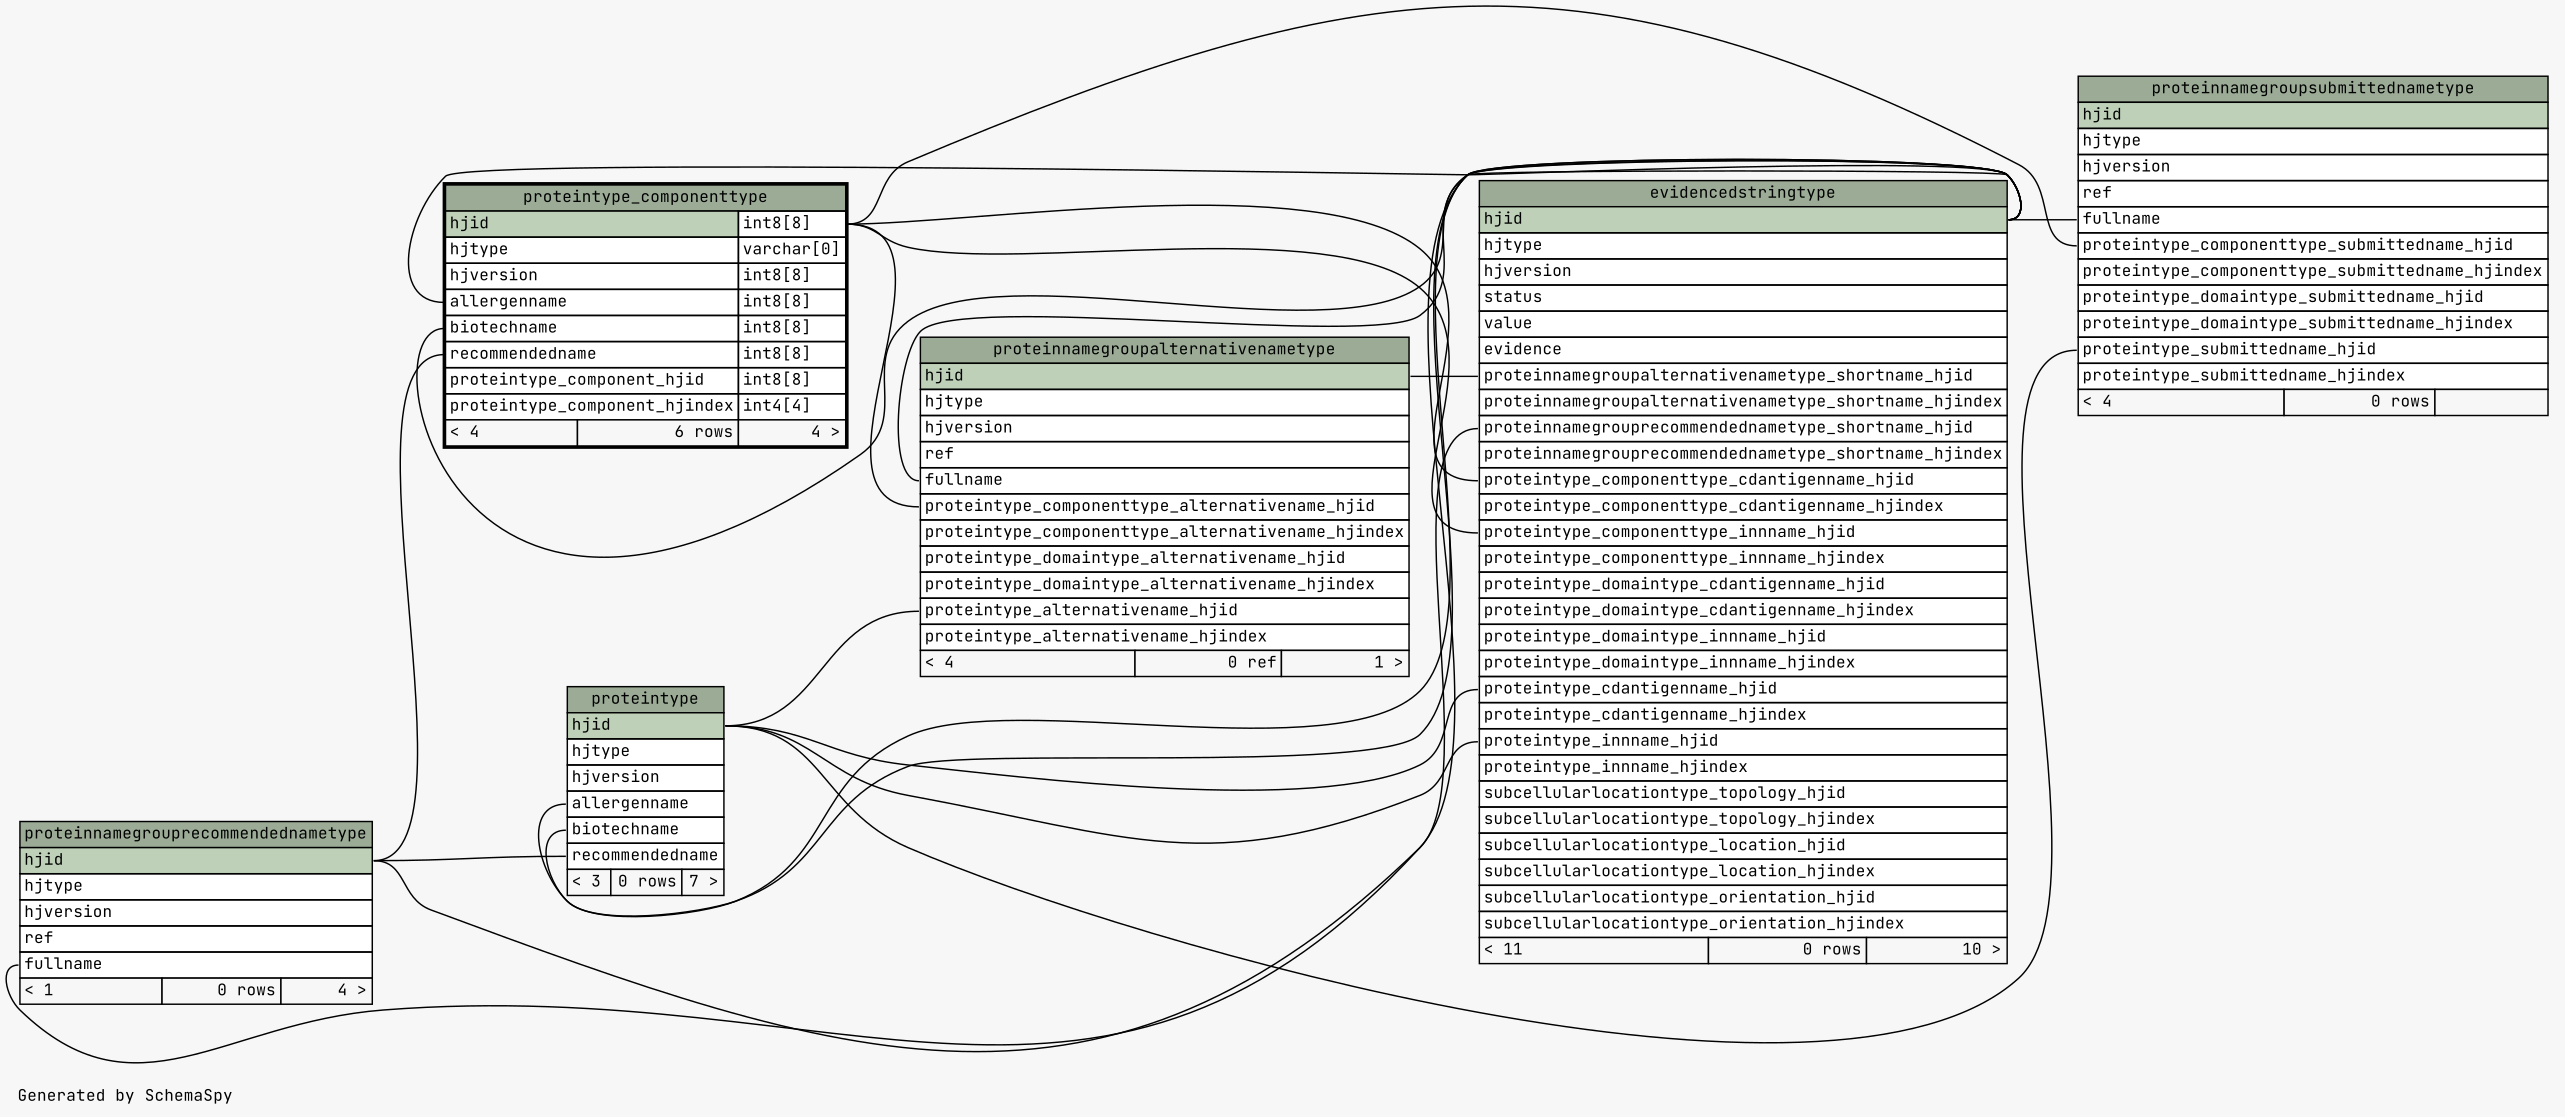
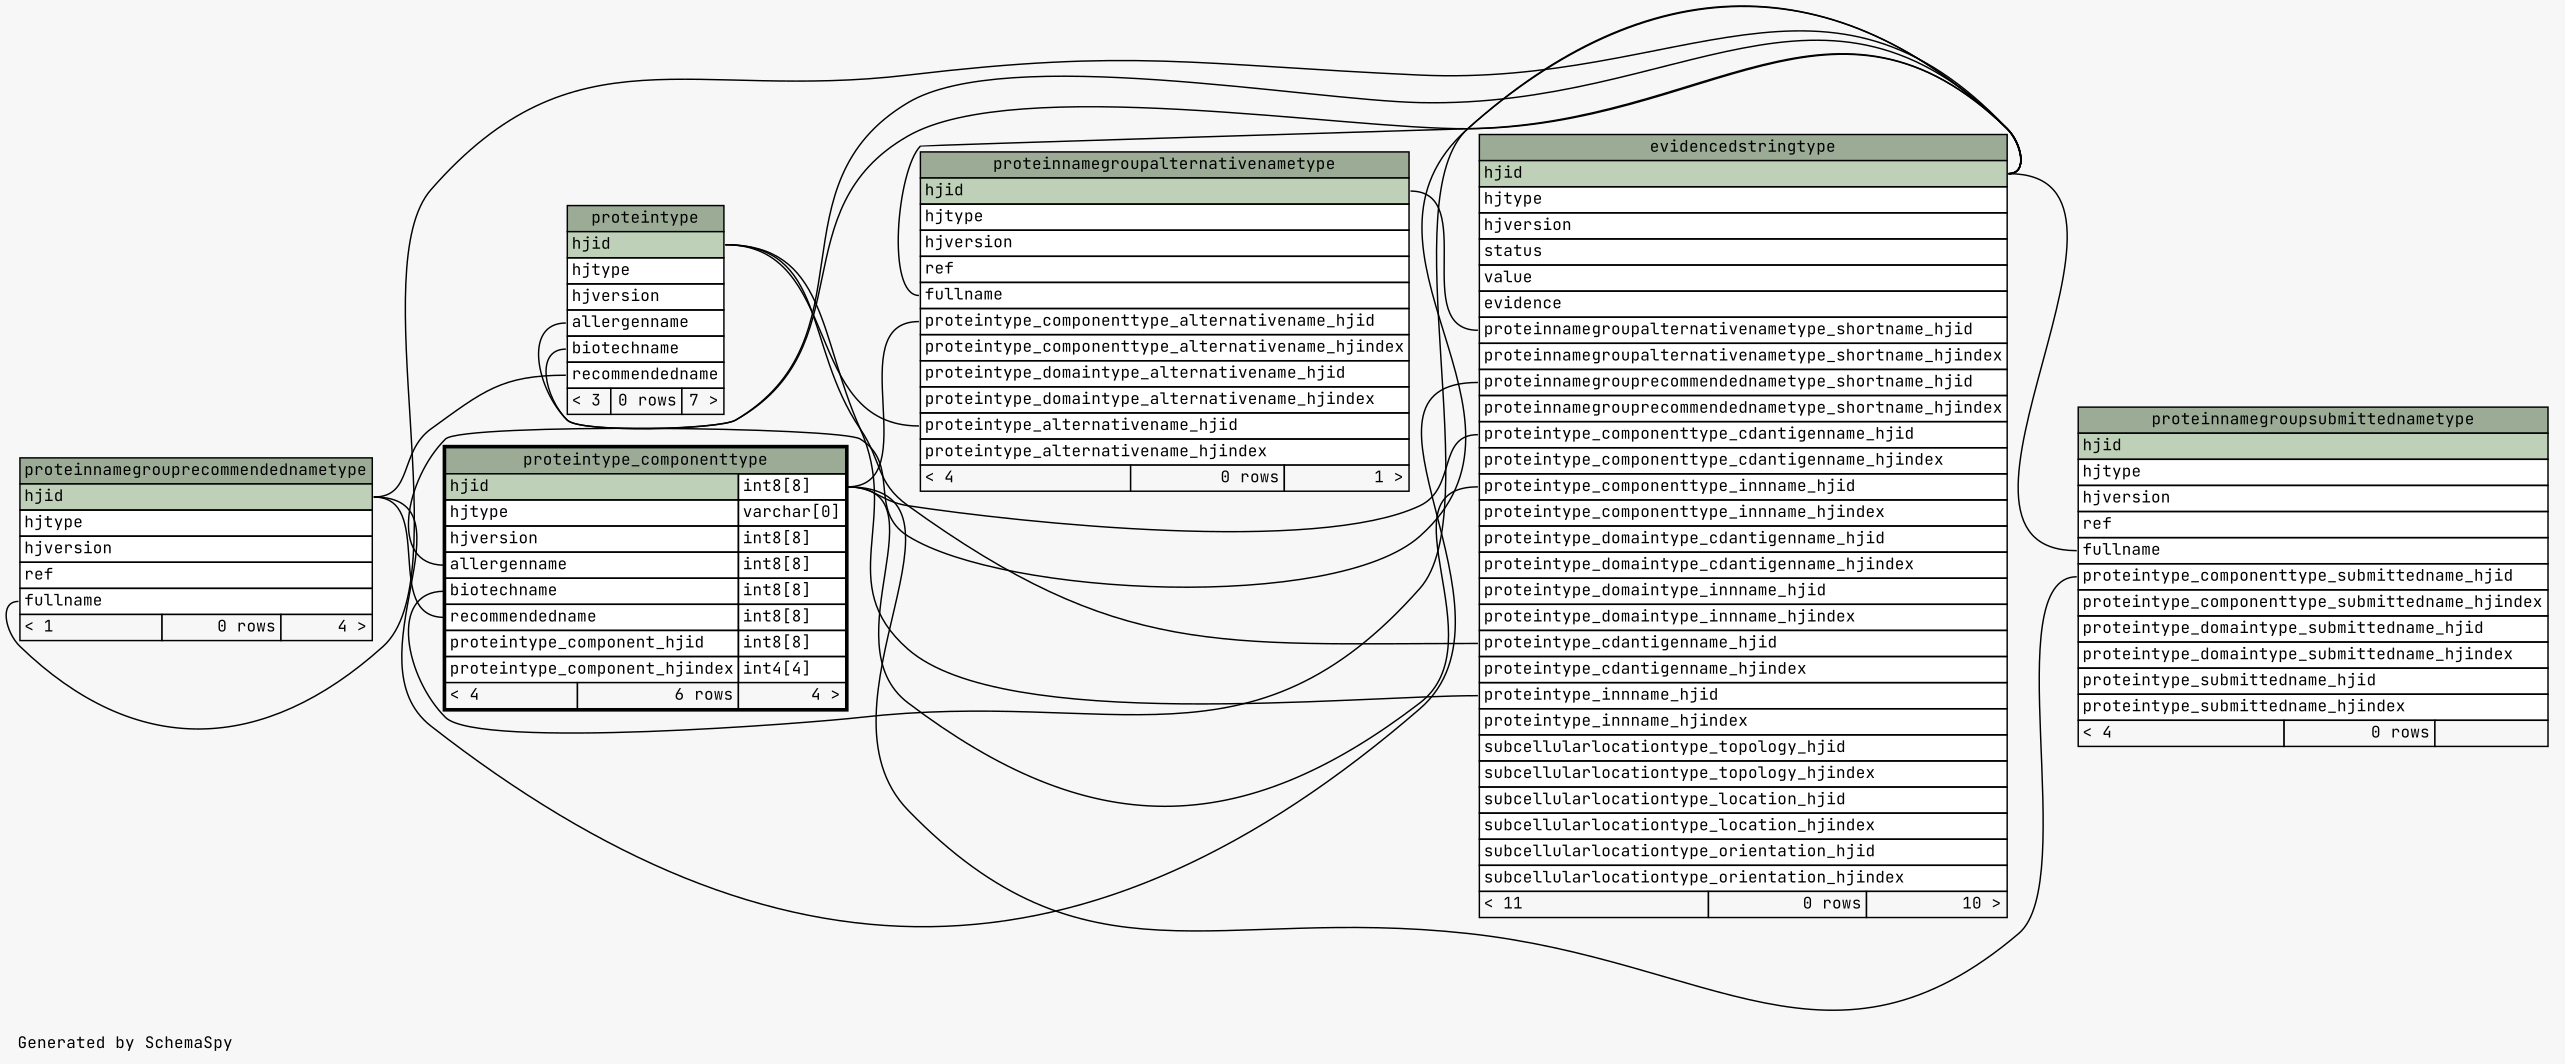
(1252, 663) -> (1250, 477)
(1673, 1037) -> none
